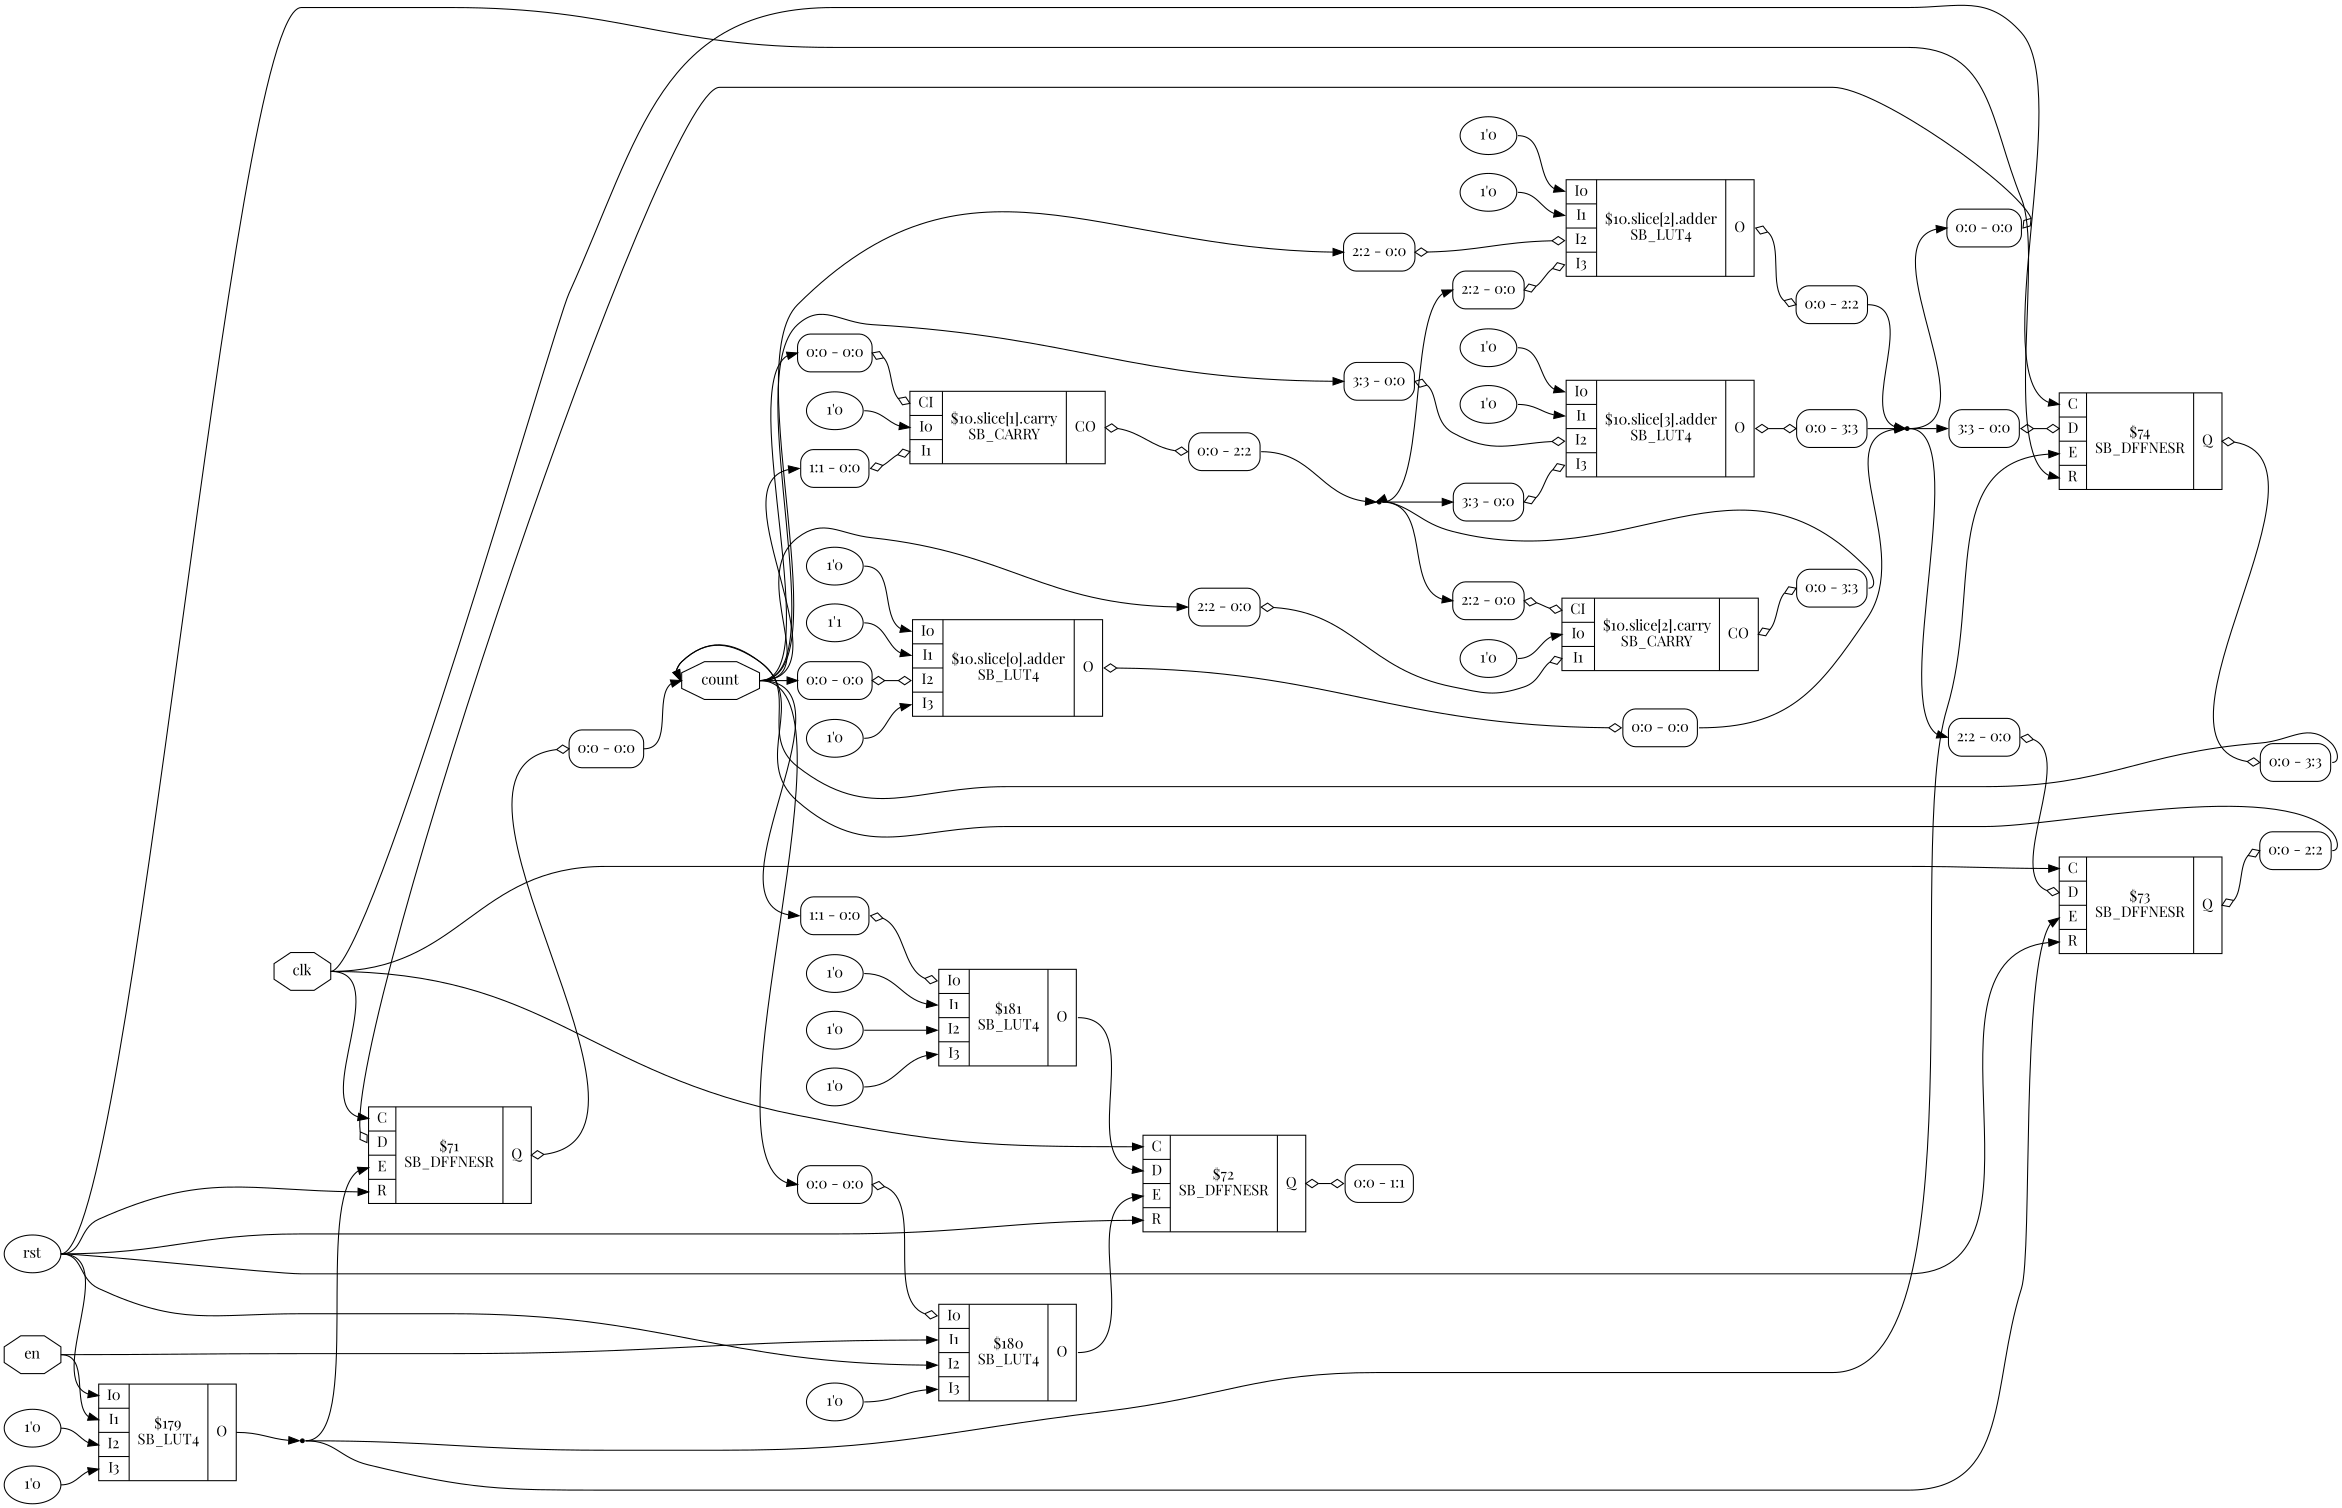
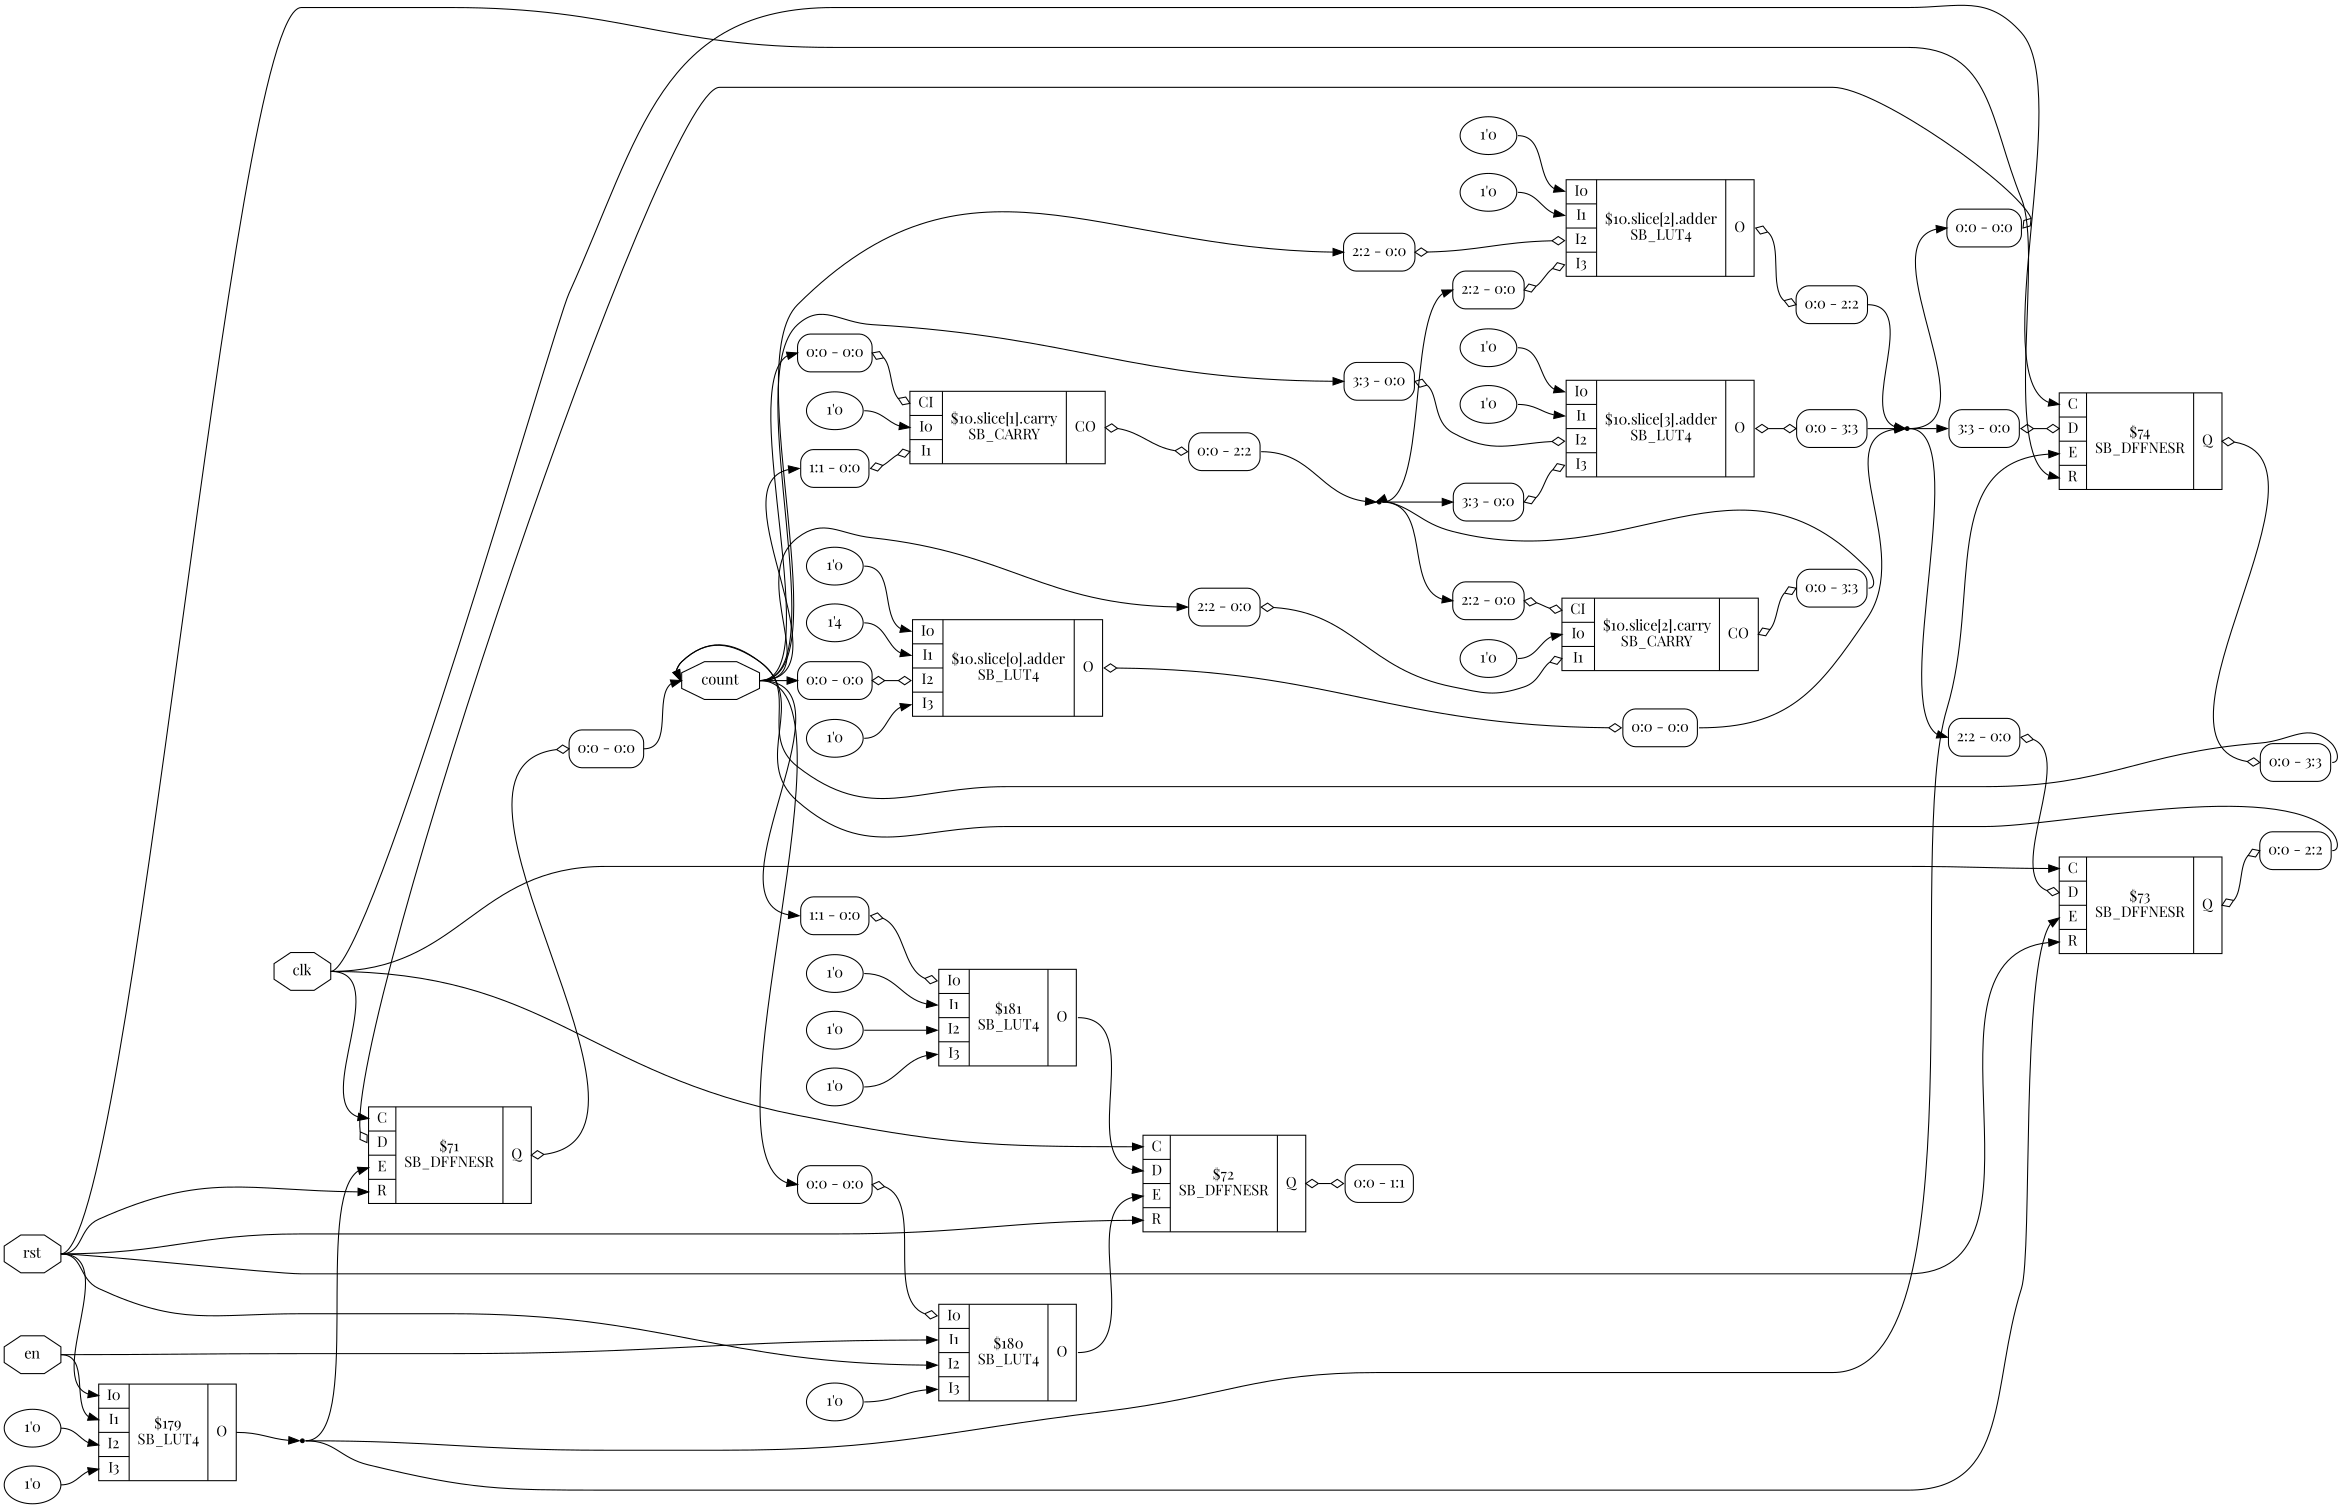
(835, 623) -> (835, 623)
(33, 1254) -> (33, 1254)
